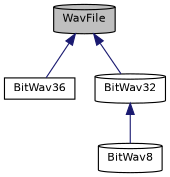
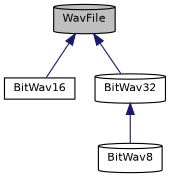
(40, 89) -> (40, 89)
